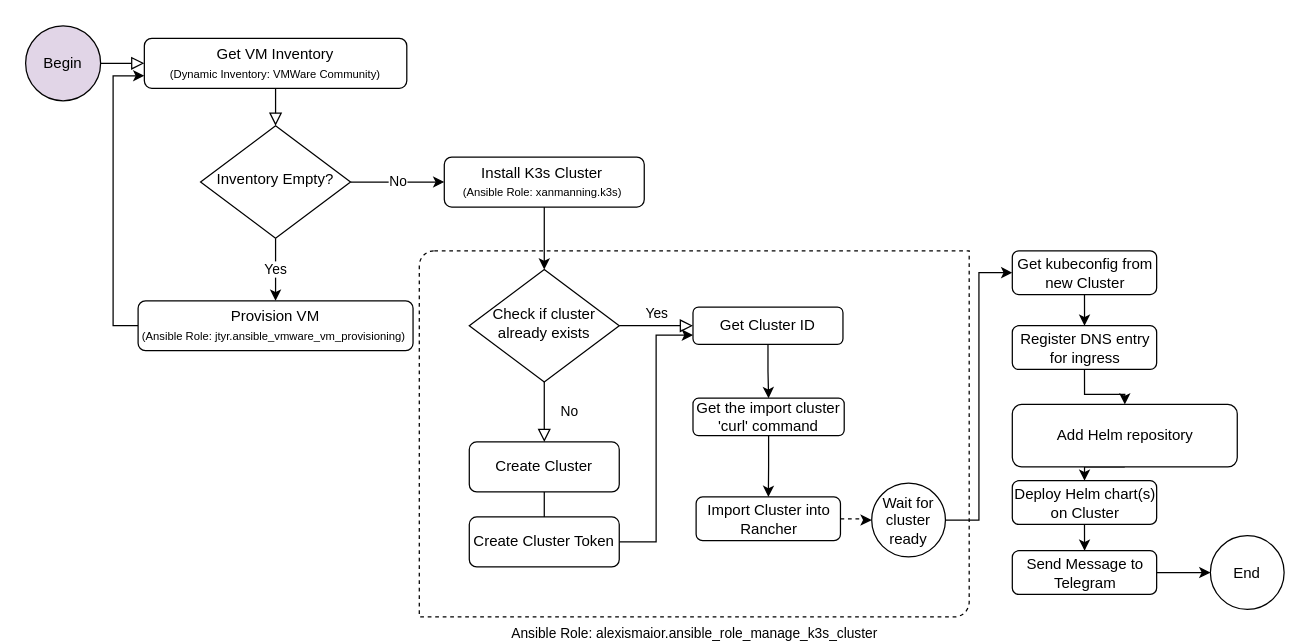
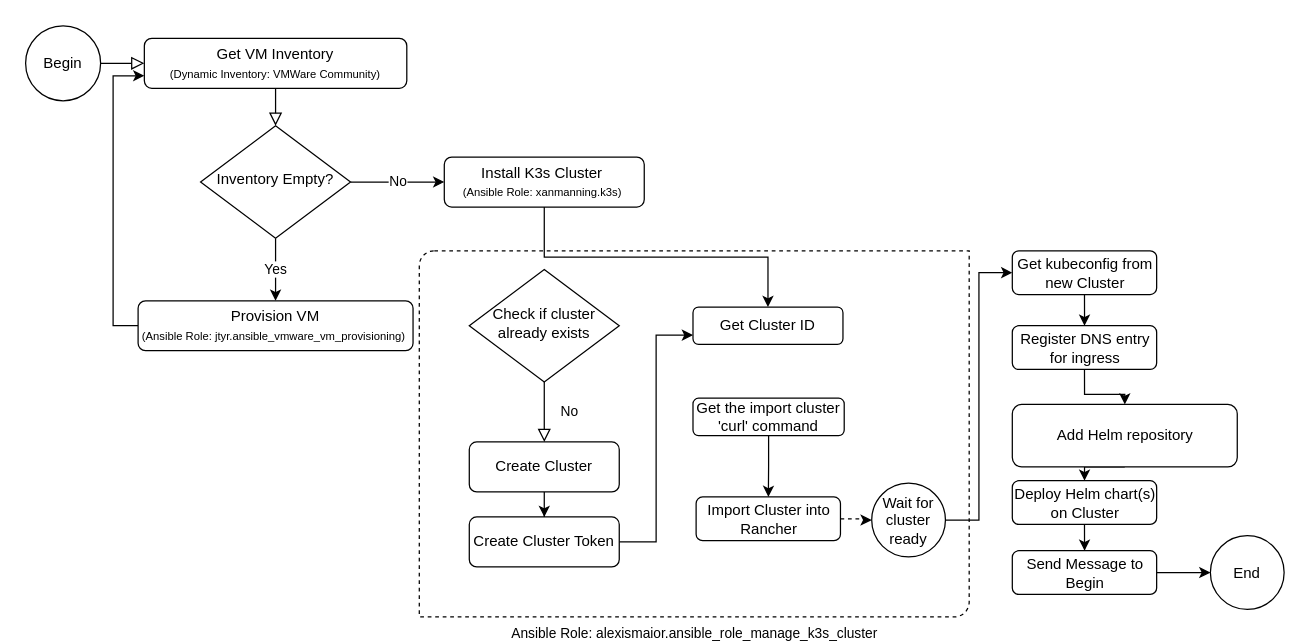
(63, 63) -> (63, 63)
(544, 257) -> (676, 257)
(649, 326) -> none
(768, 367) -> none
(544, 510) -> (544, 507)
(1086, 573) -> (1086, 573)
